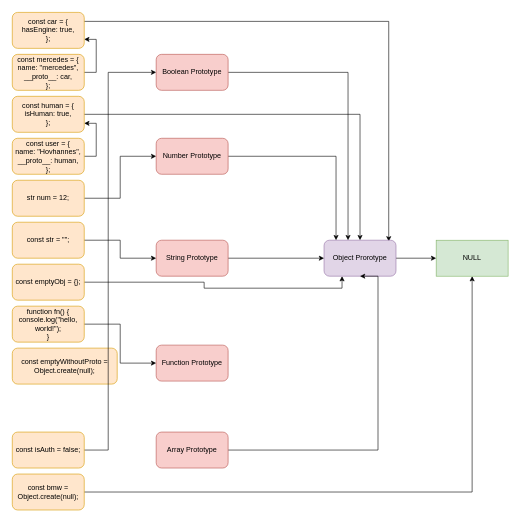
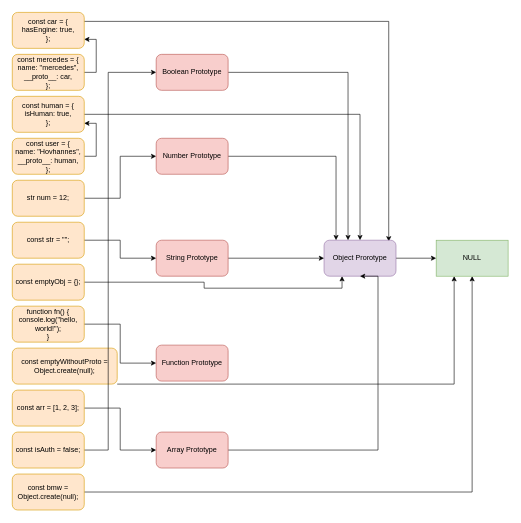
none -> (455, 281)
none -> (48, 408)
none -> (120, 449)
